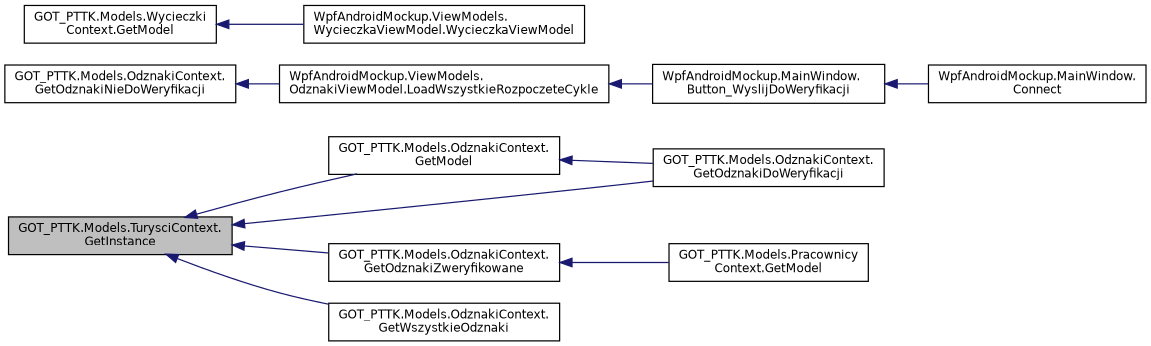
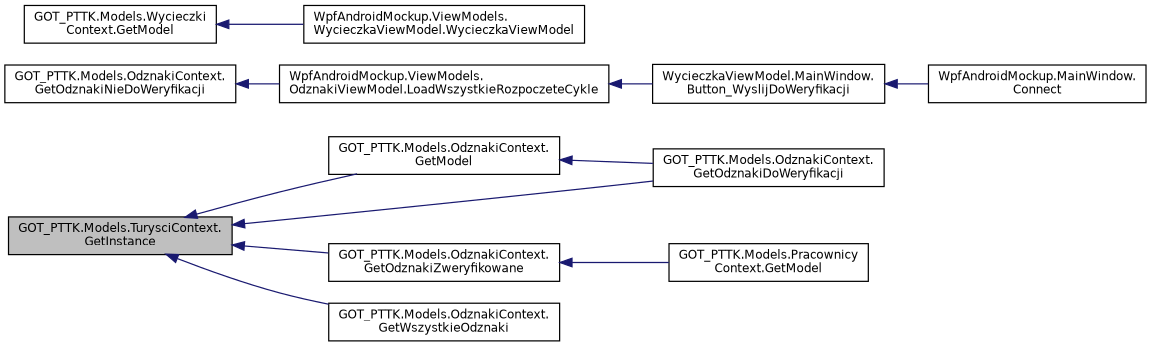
(769, 84) -> (769, 84)
